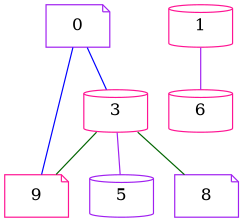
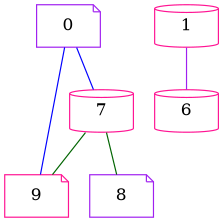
(116, 111) -> (102, 111)
(122, 196) -> none
